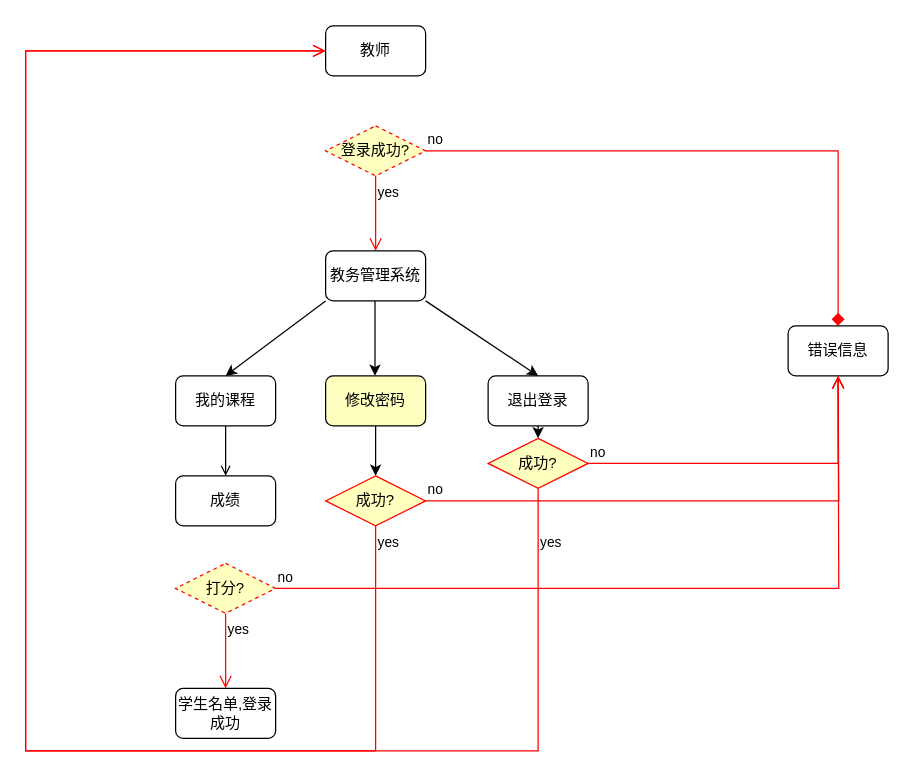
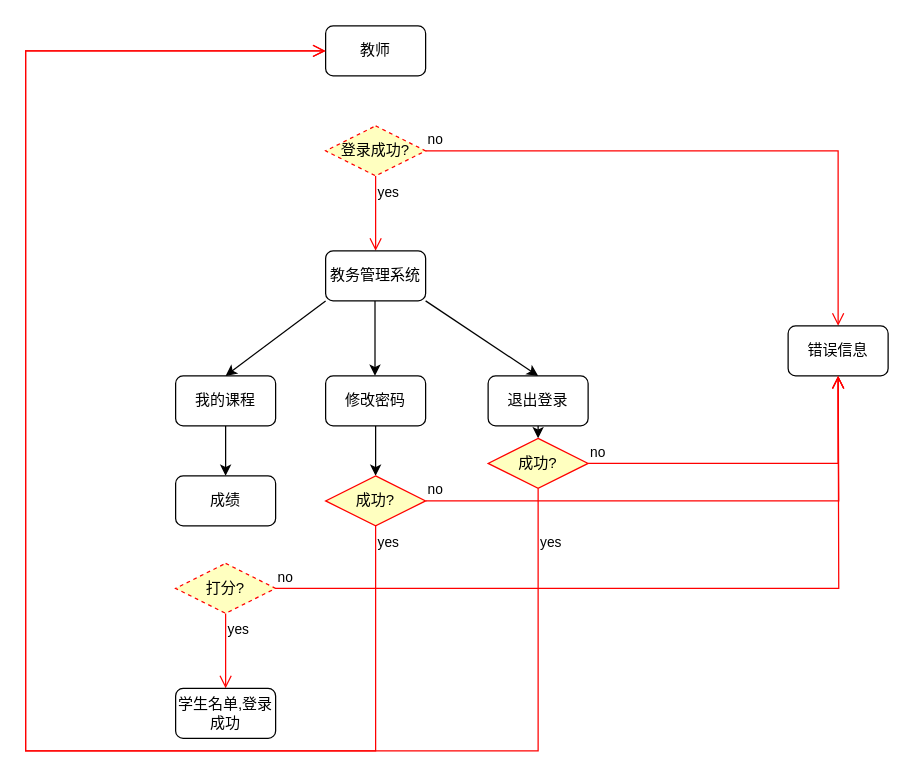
(838, 312) -> (838, 317)
(376, 401) -> (376, 401)
(226, 468) -> (226, 466)
